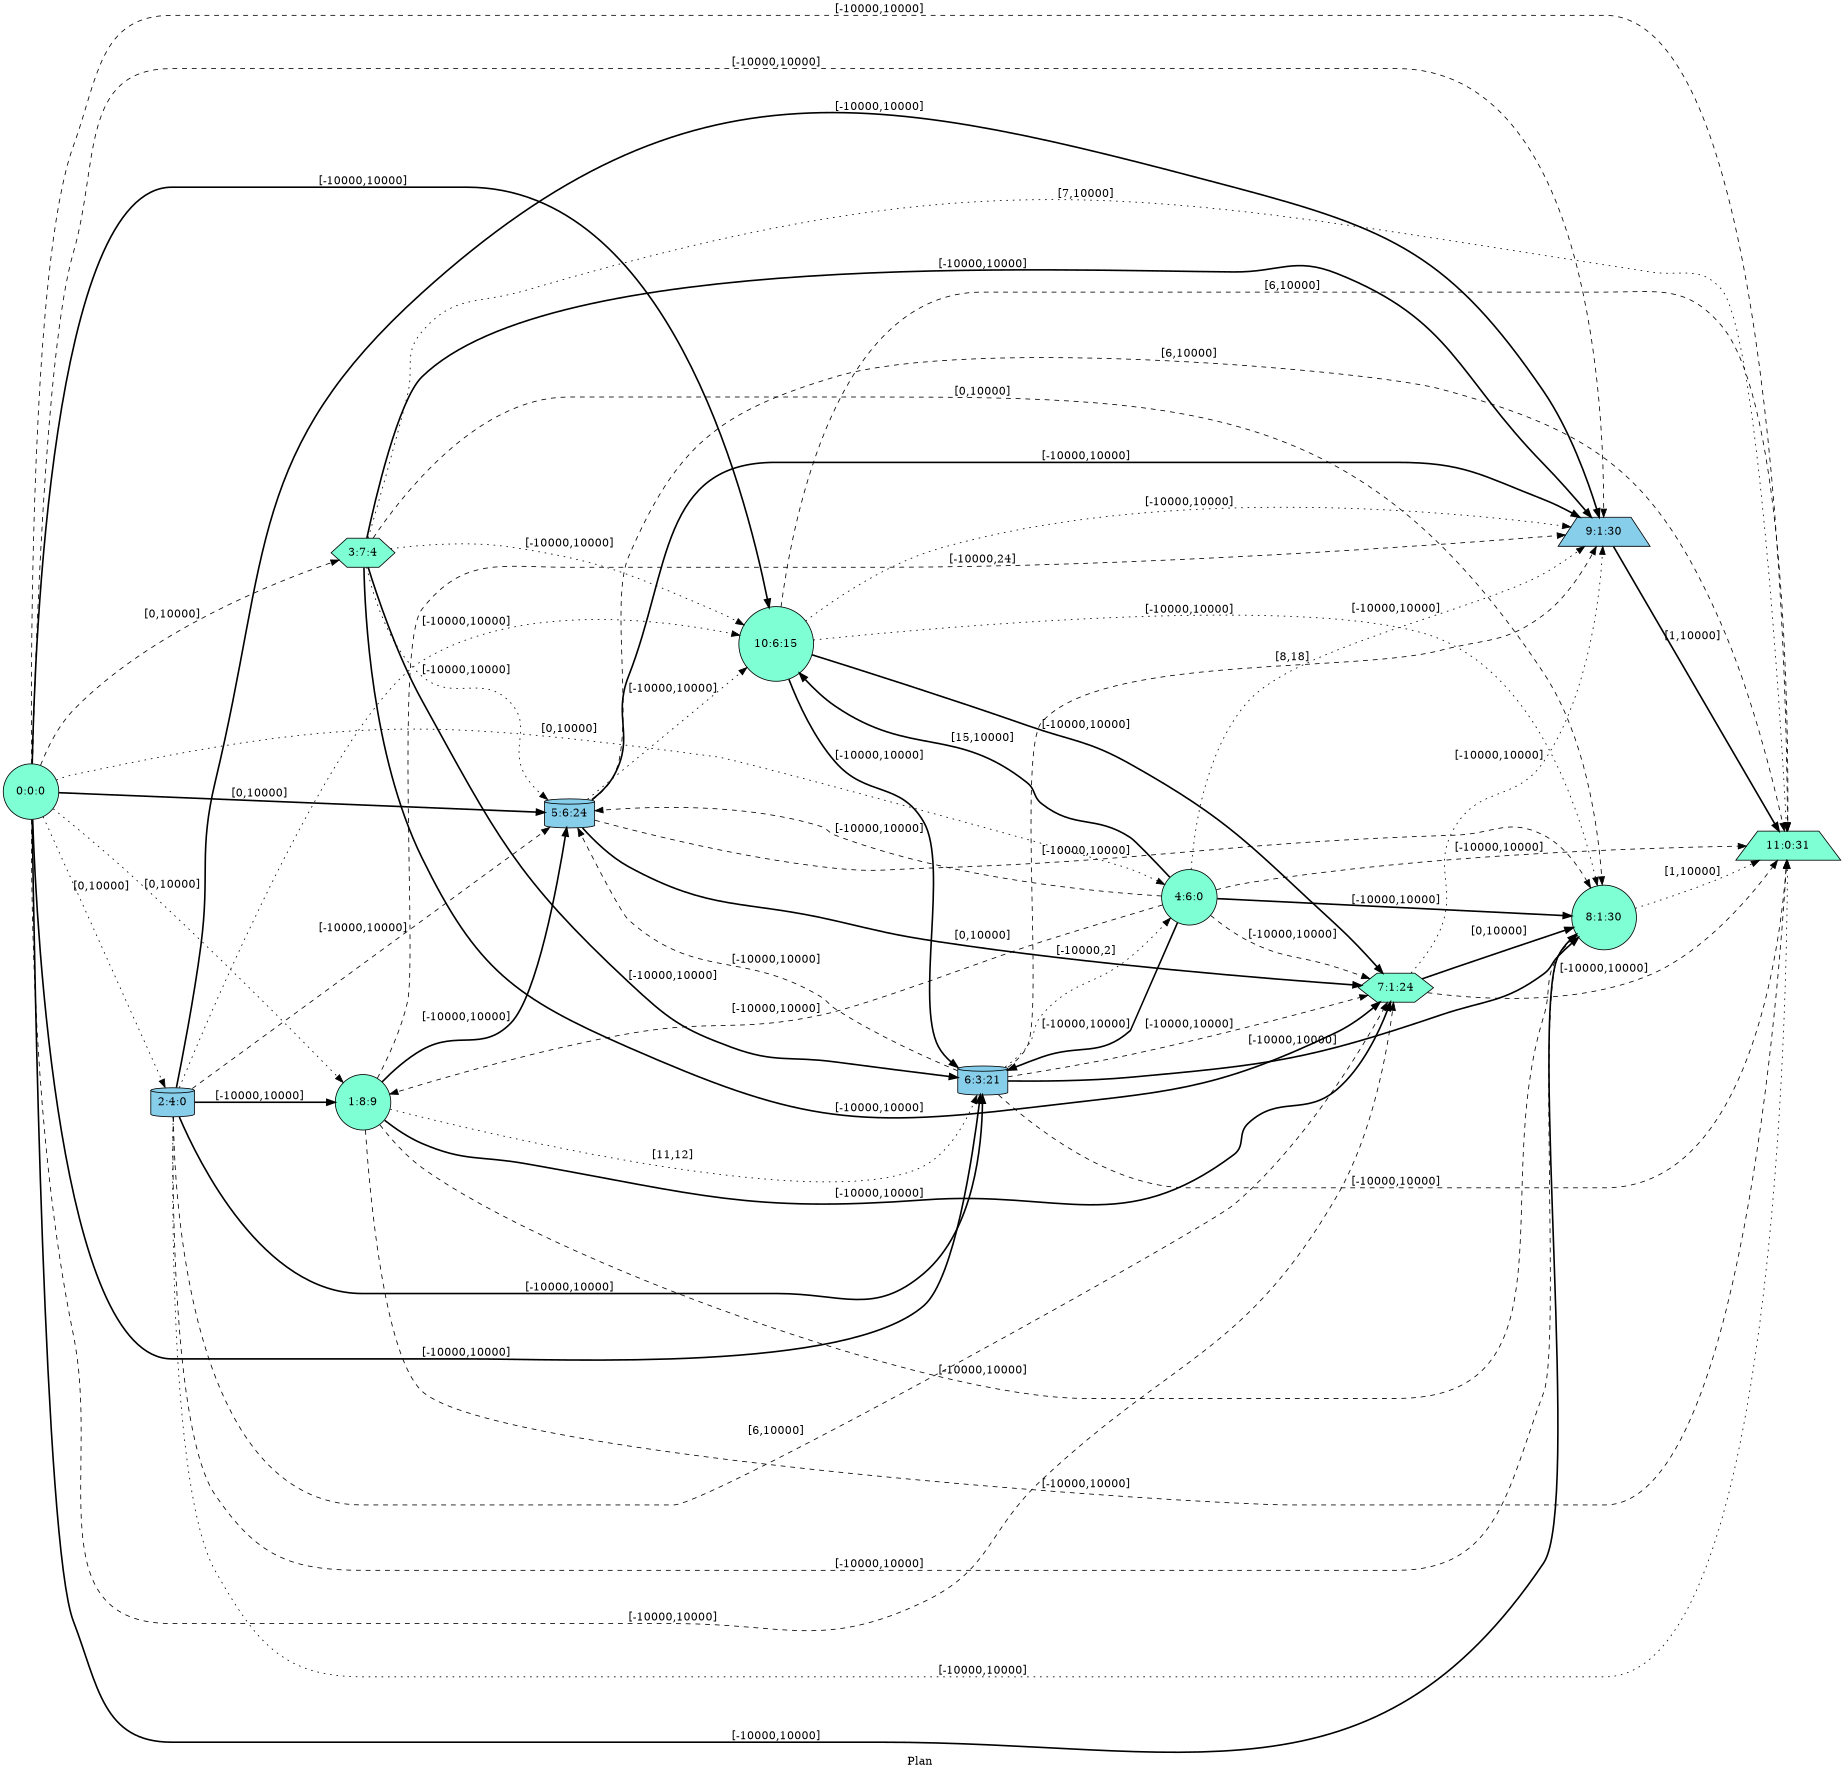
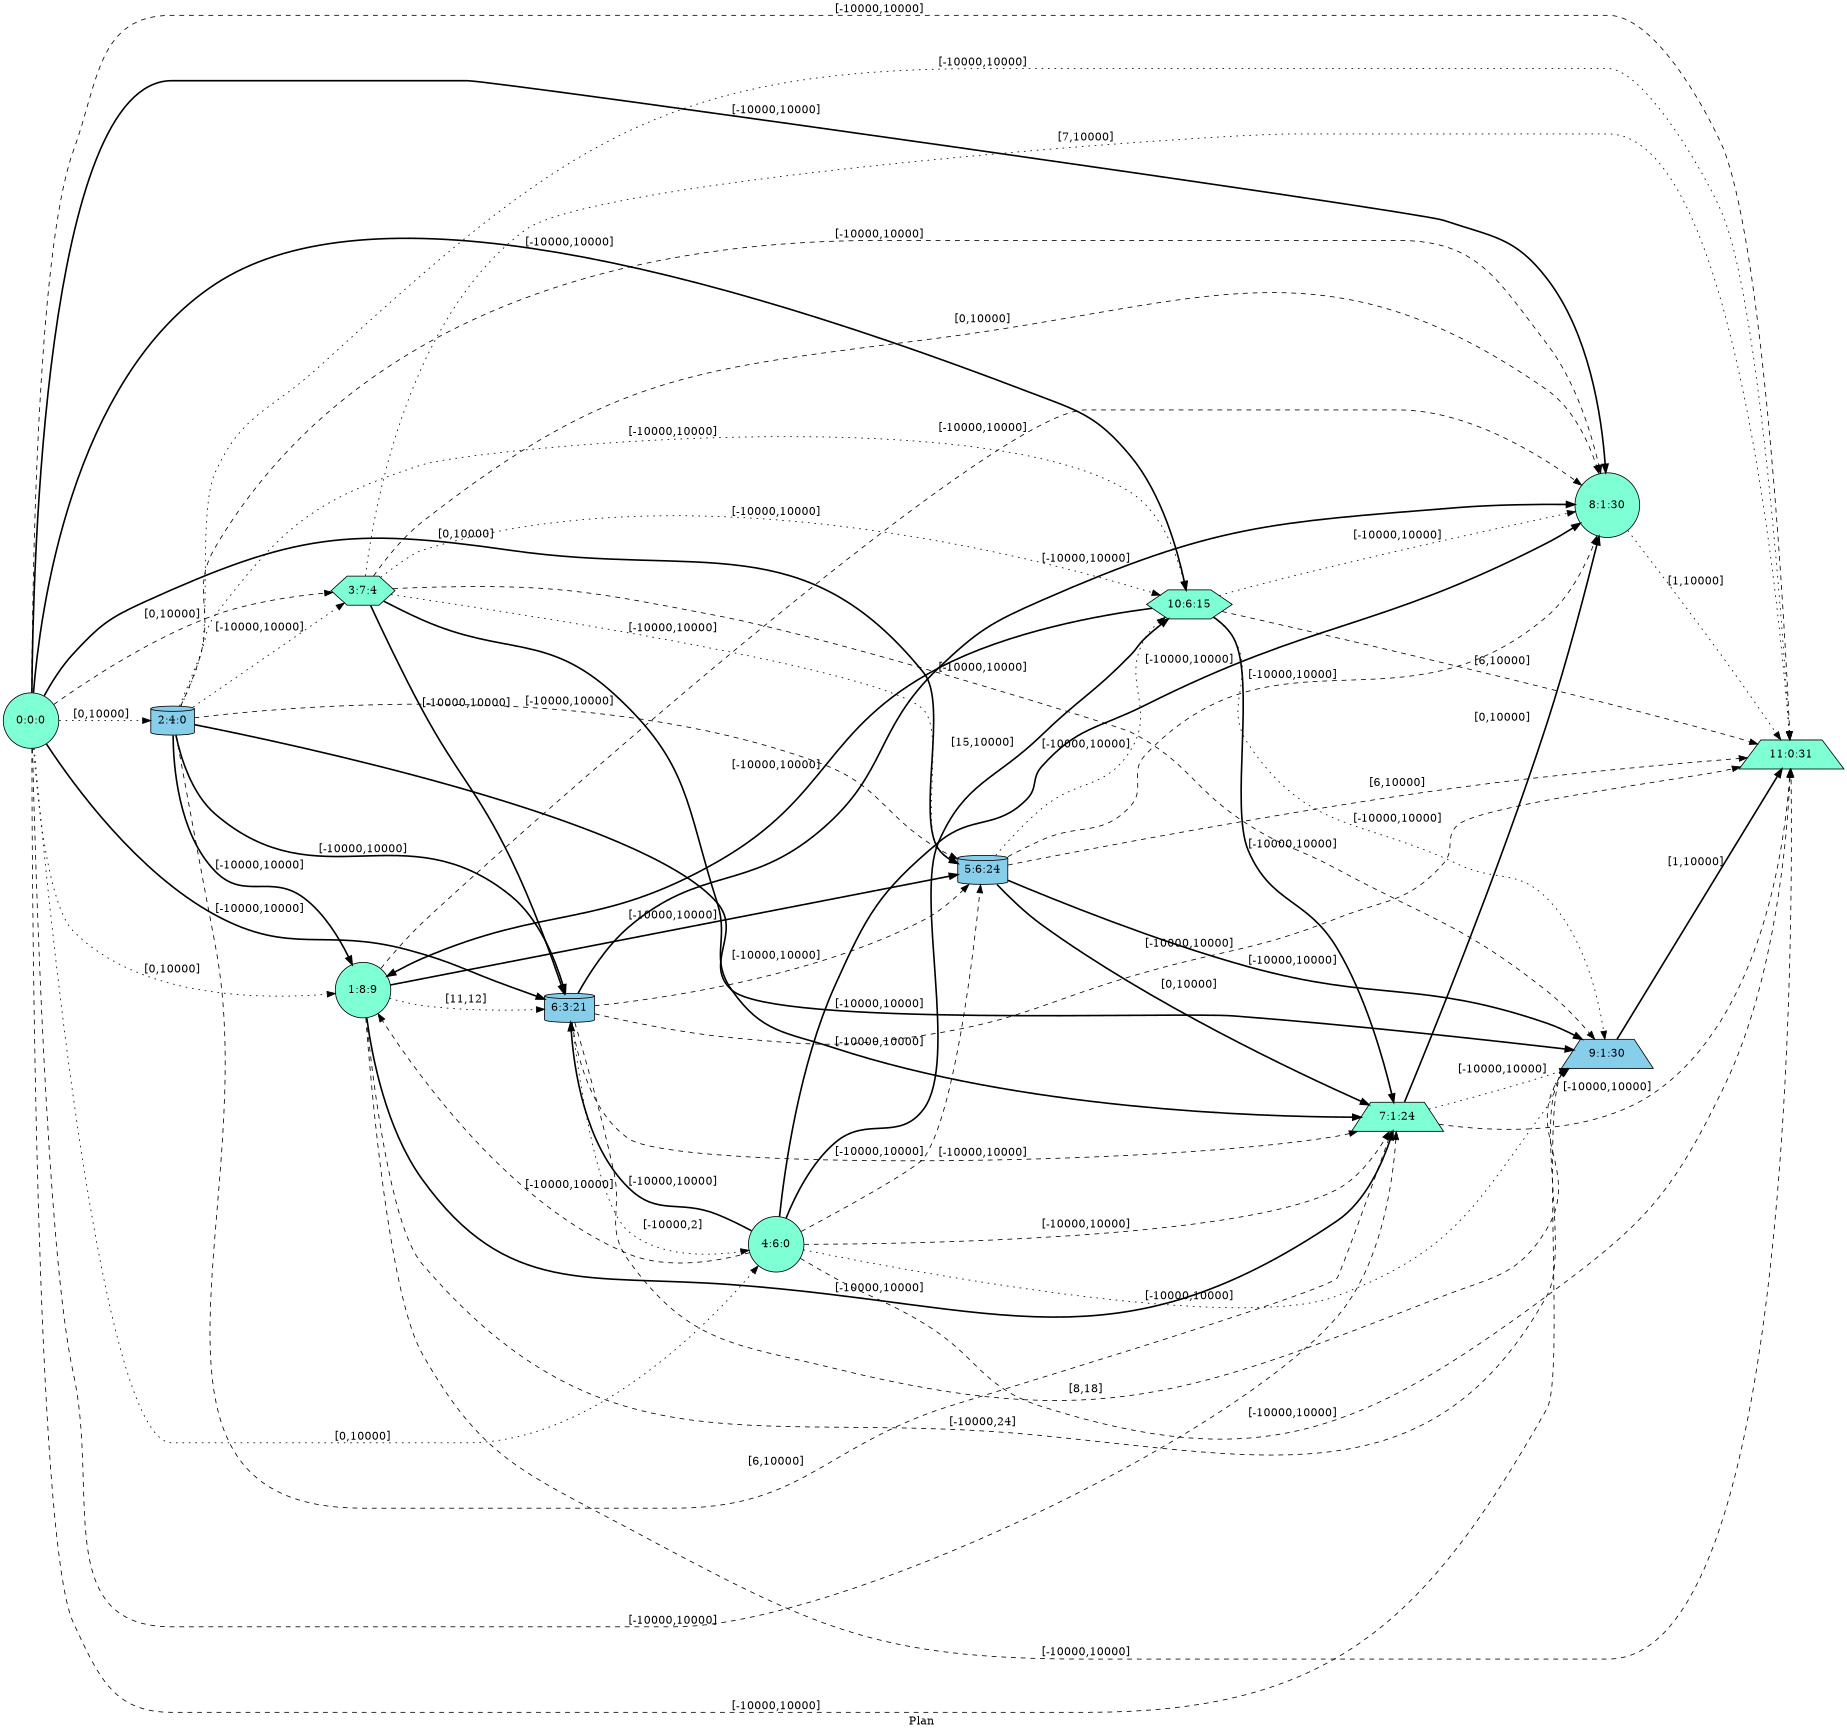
(959, 271) -> (1034, 701)
(776, 644) -> (1189, 604)
none -> (265, 657)
(931, 842) -> (787, 809)
(1396, 988) -> (1398, 1117)
